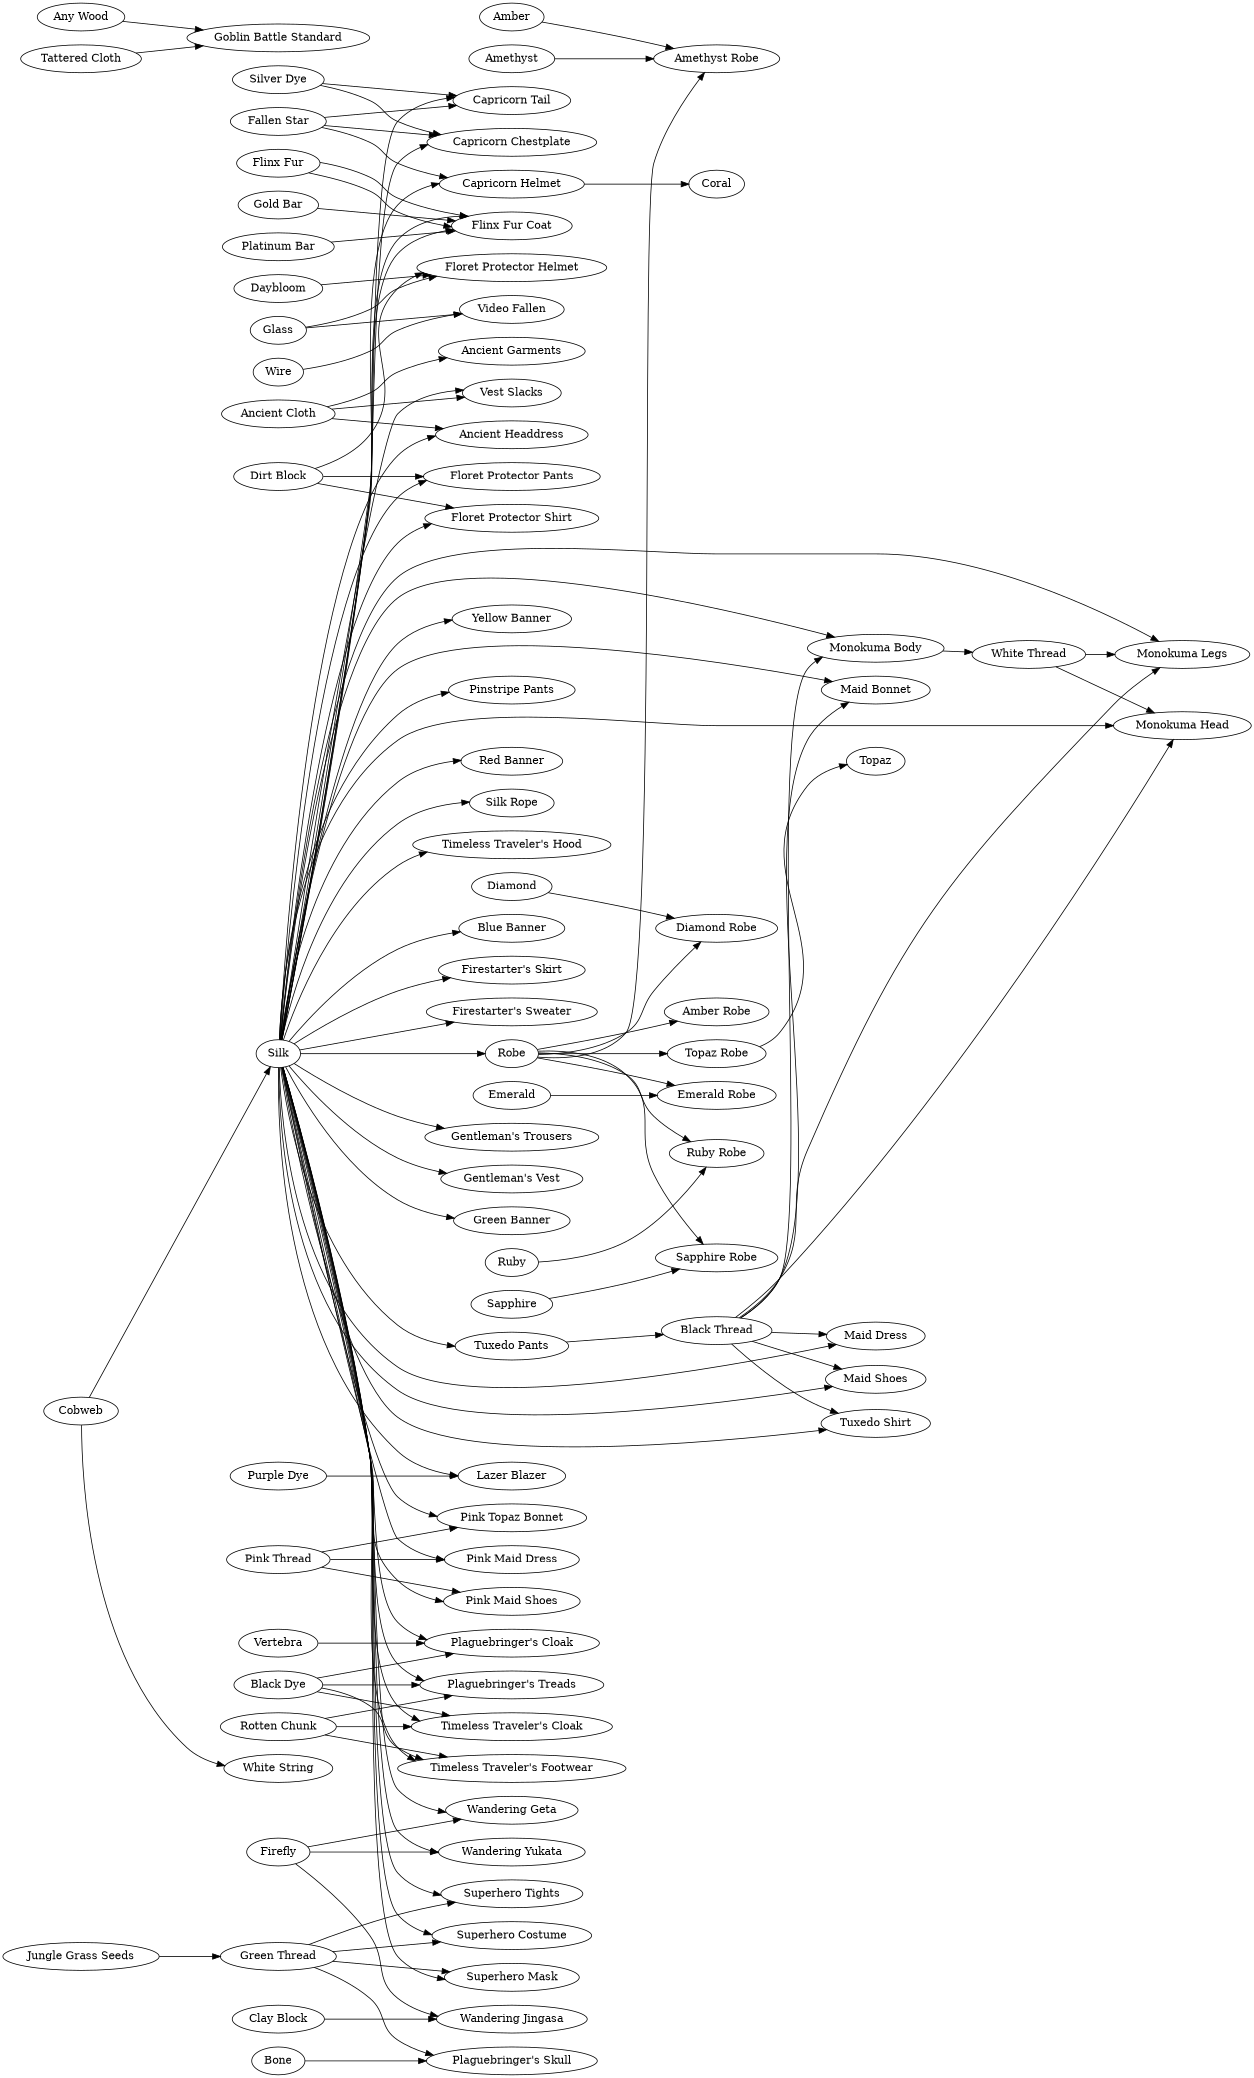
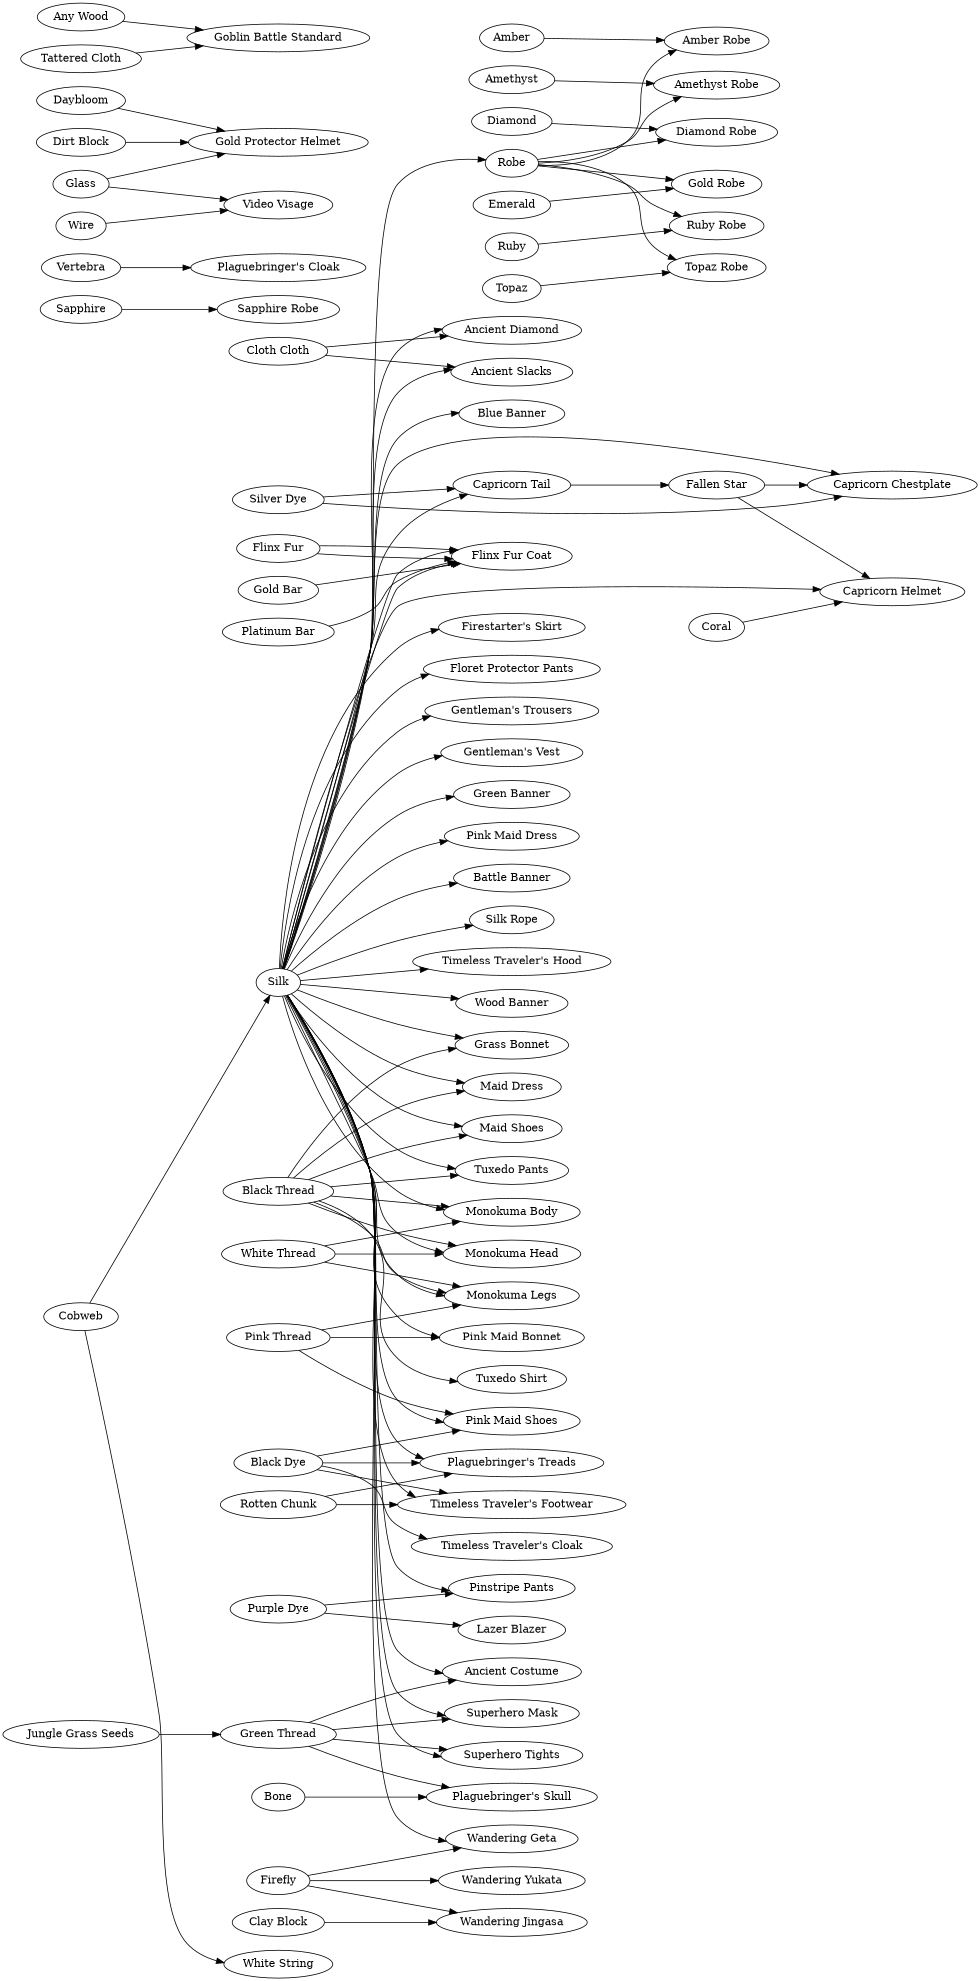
(604, 34) -> (600, 39)
(393, 111) -> (616, 485)
(633, 184) -> (789, 613)
(512, 268) -> (278, 142)
(512, 309) -> (278, 205)
(512, 351) -> none
(512, 393) -> (512, 372)
(278, 414) -> (278, 351)
(512, 435) -> (512, 330)
(365, 477) -> none
(512, 518) -> none
(512, 619) -> (512, 1003)
(954, 651) -> (385, 1235)
(876, 690) -> (512, 1045)
(512, 761) -> (512, 878)
(794, 911) -> (601, 279)
(512, 1012) -> none
(717, 1095) -> (717, 184)
(645, 1115) -> none
(309, 1300) -> none
(611, 1339) -> (394, 1181)
(350, 1357) -> none
(359, 1394) -> none
(422, 1429) -> none
(370, 1465) -> none
(512, 1518) -> (512, 1338)
(389, 1560) -> (387, 1318)
none -> (391, 1599)
(388, 1665) -> (388, 1443)
(368, 1727) -> none
(512, 1936) -> (512, 1672)
